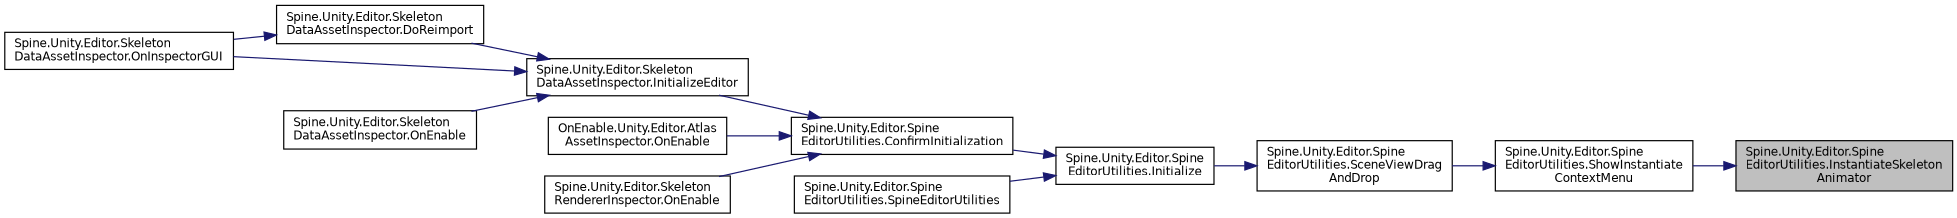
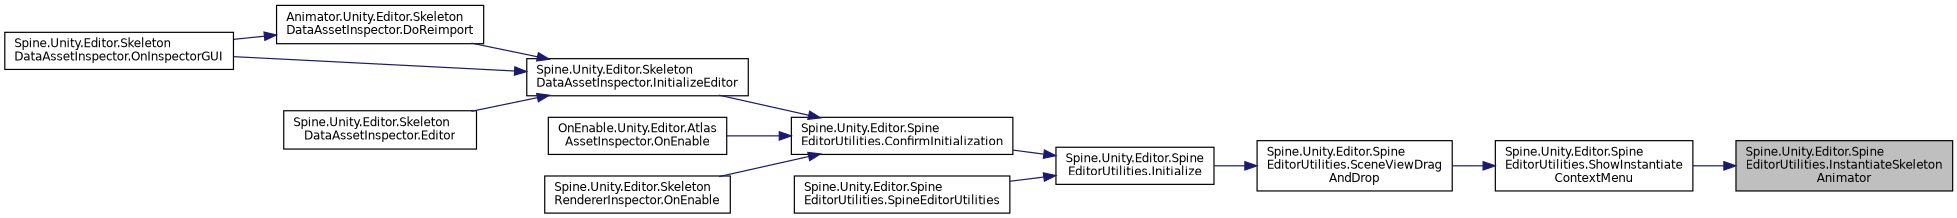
(380, 25) -> (380, 25)
(380, 130) -> (380, 130)
